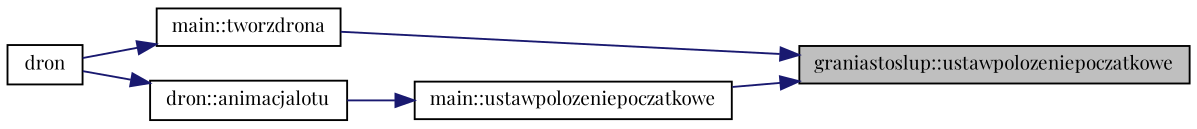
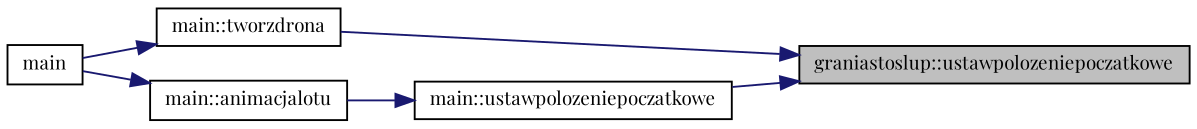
(45, 65) -> (45, 65)
(249, 100) -> (249, 100)
